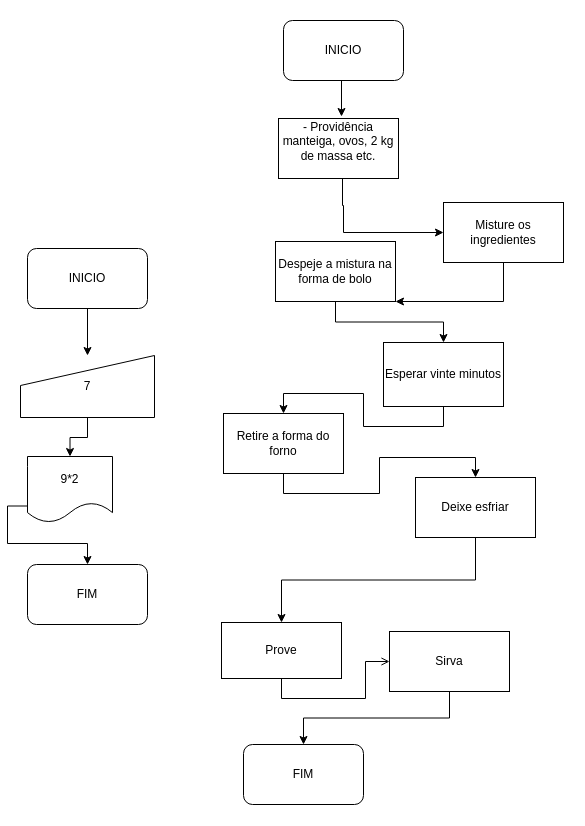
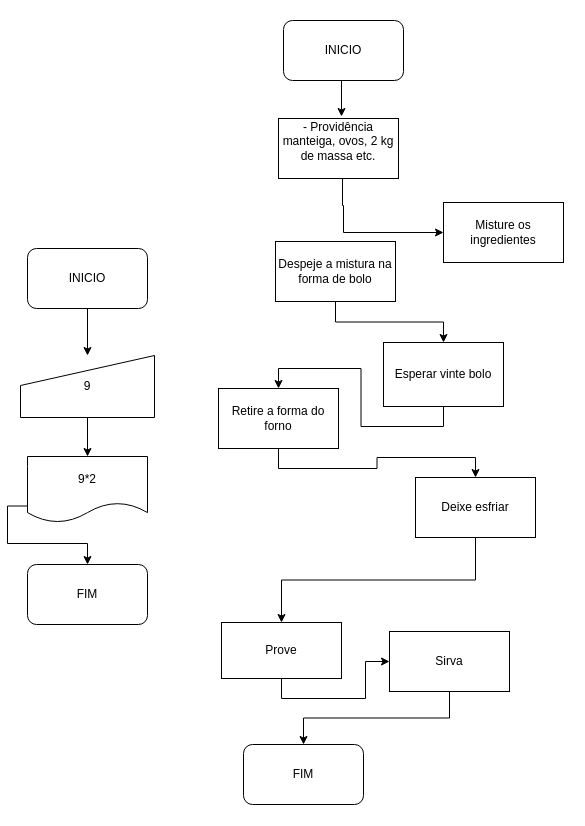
(472, 302) -> none
(444, 375) -> (444, 375)
(88, 387) -> (88, 387)
(284, 444) -> (279, 419)
(70, 490) -> (88, 490)
(382, 662) -> (381, 662)
